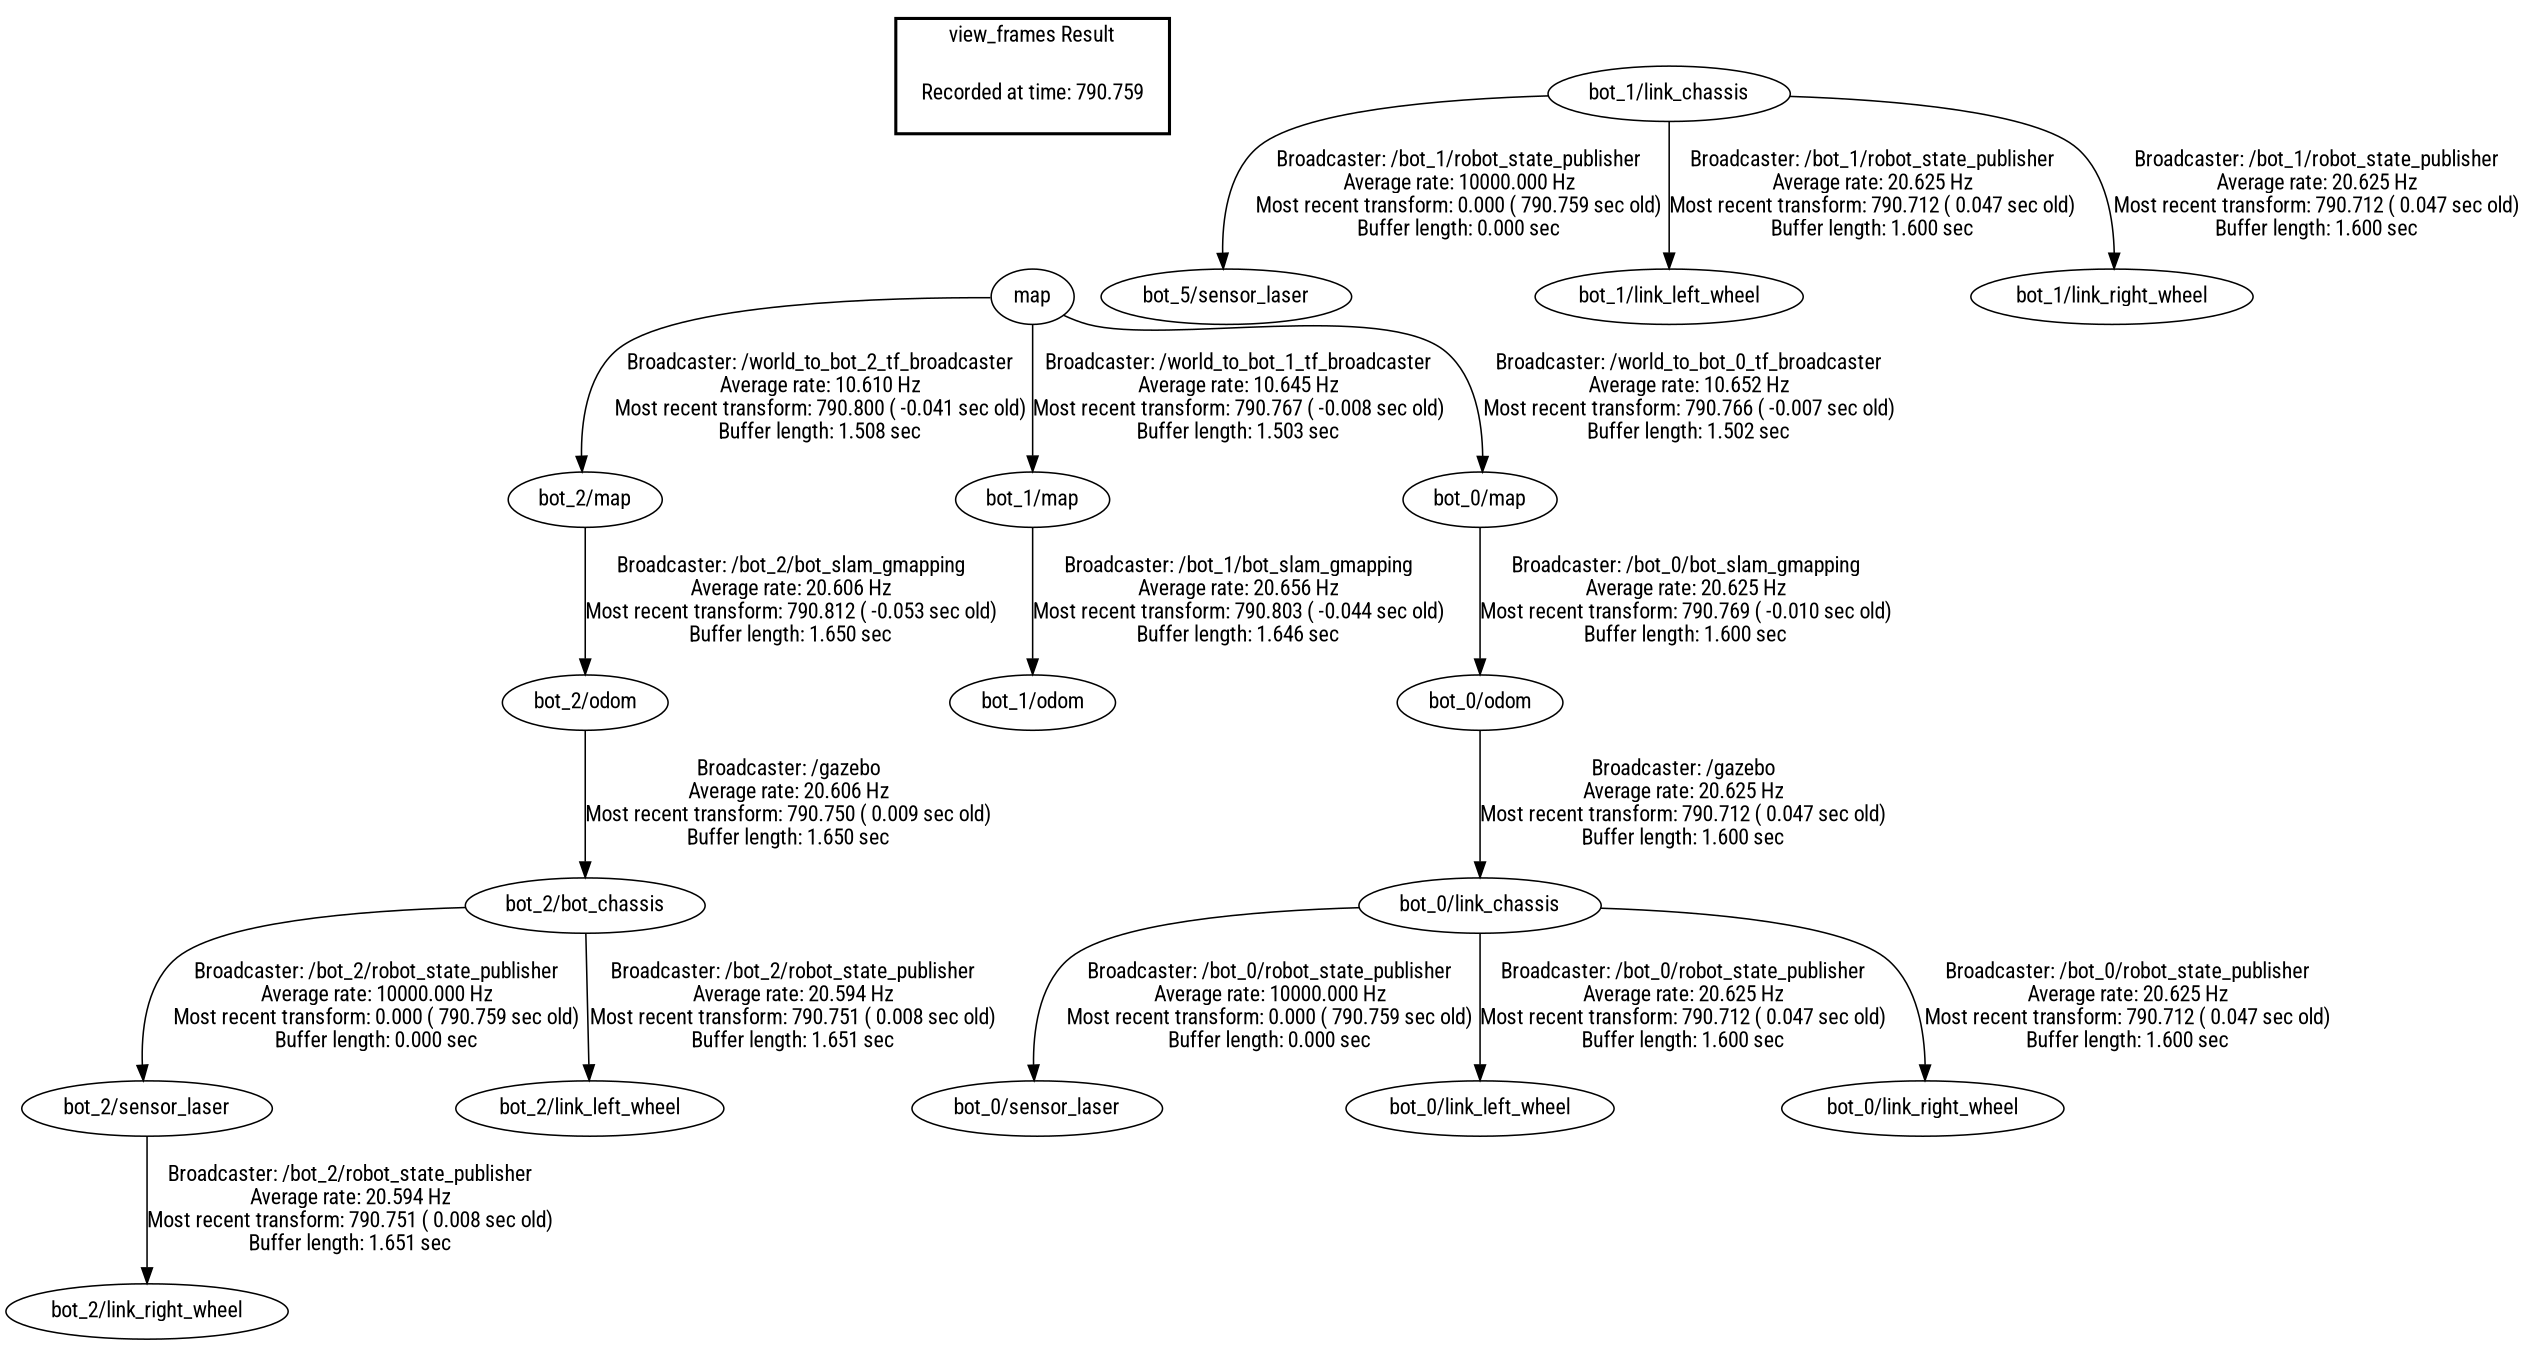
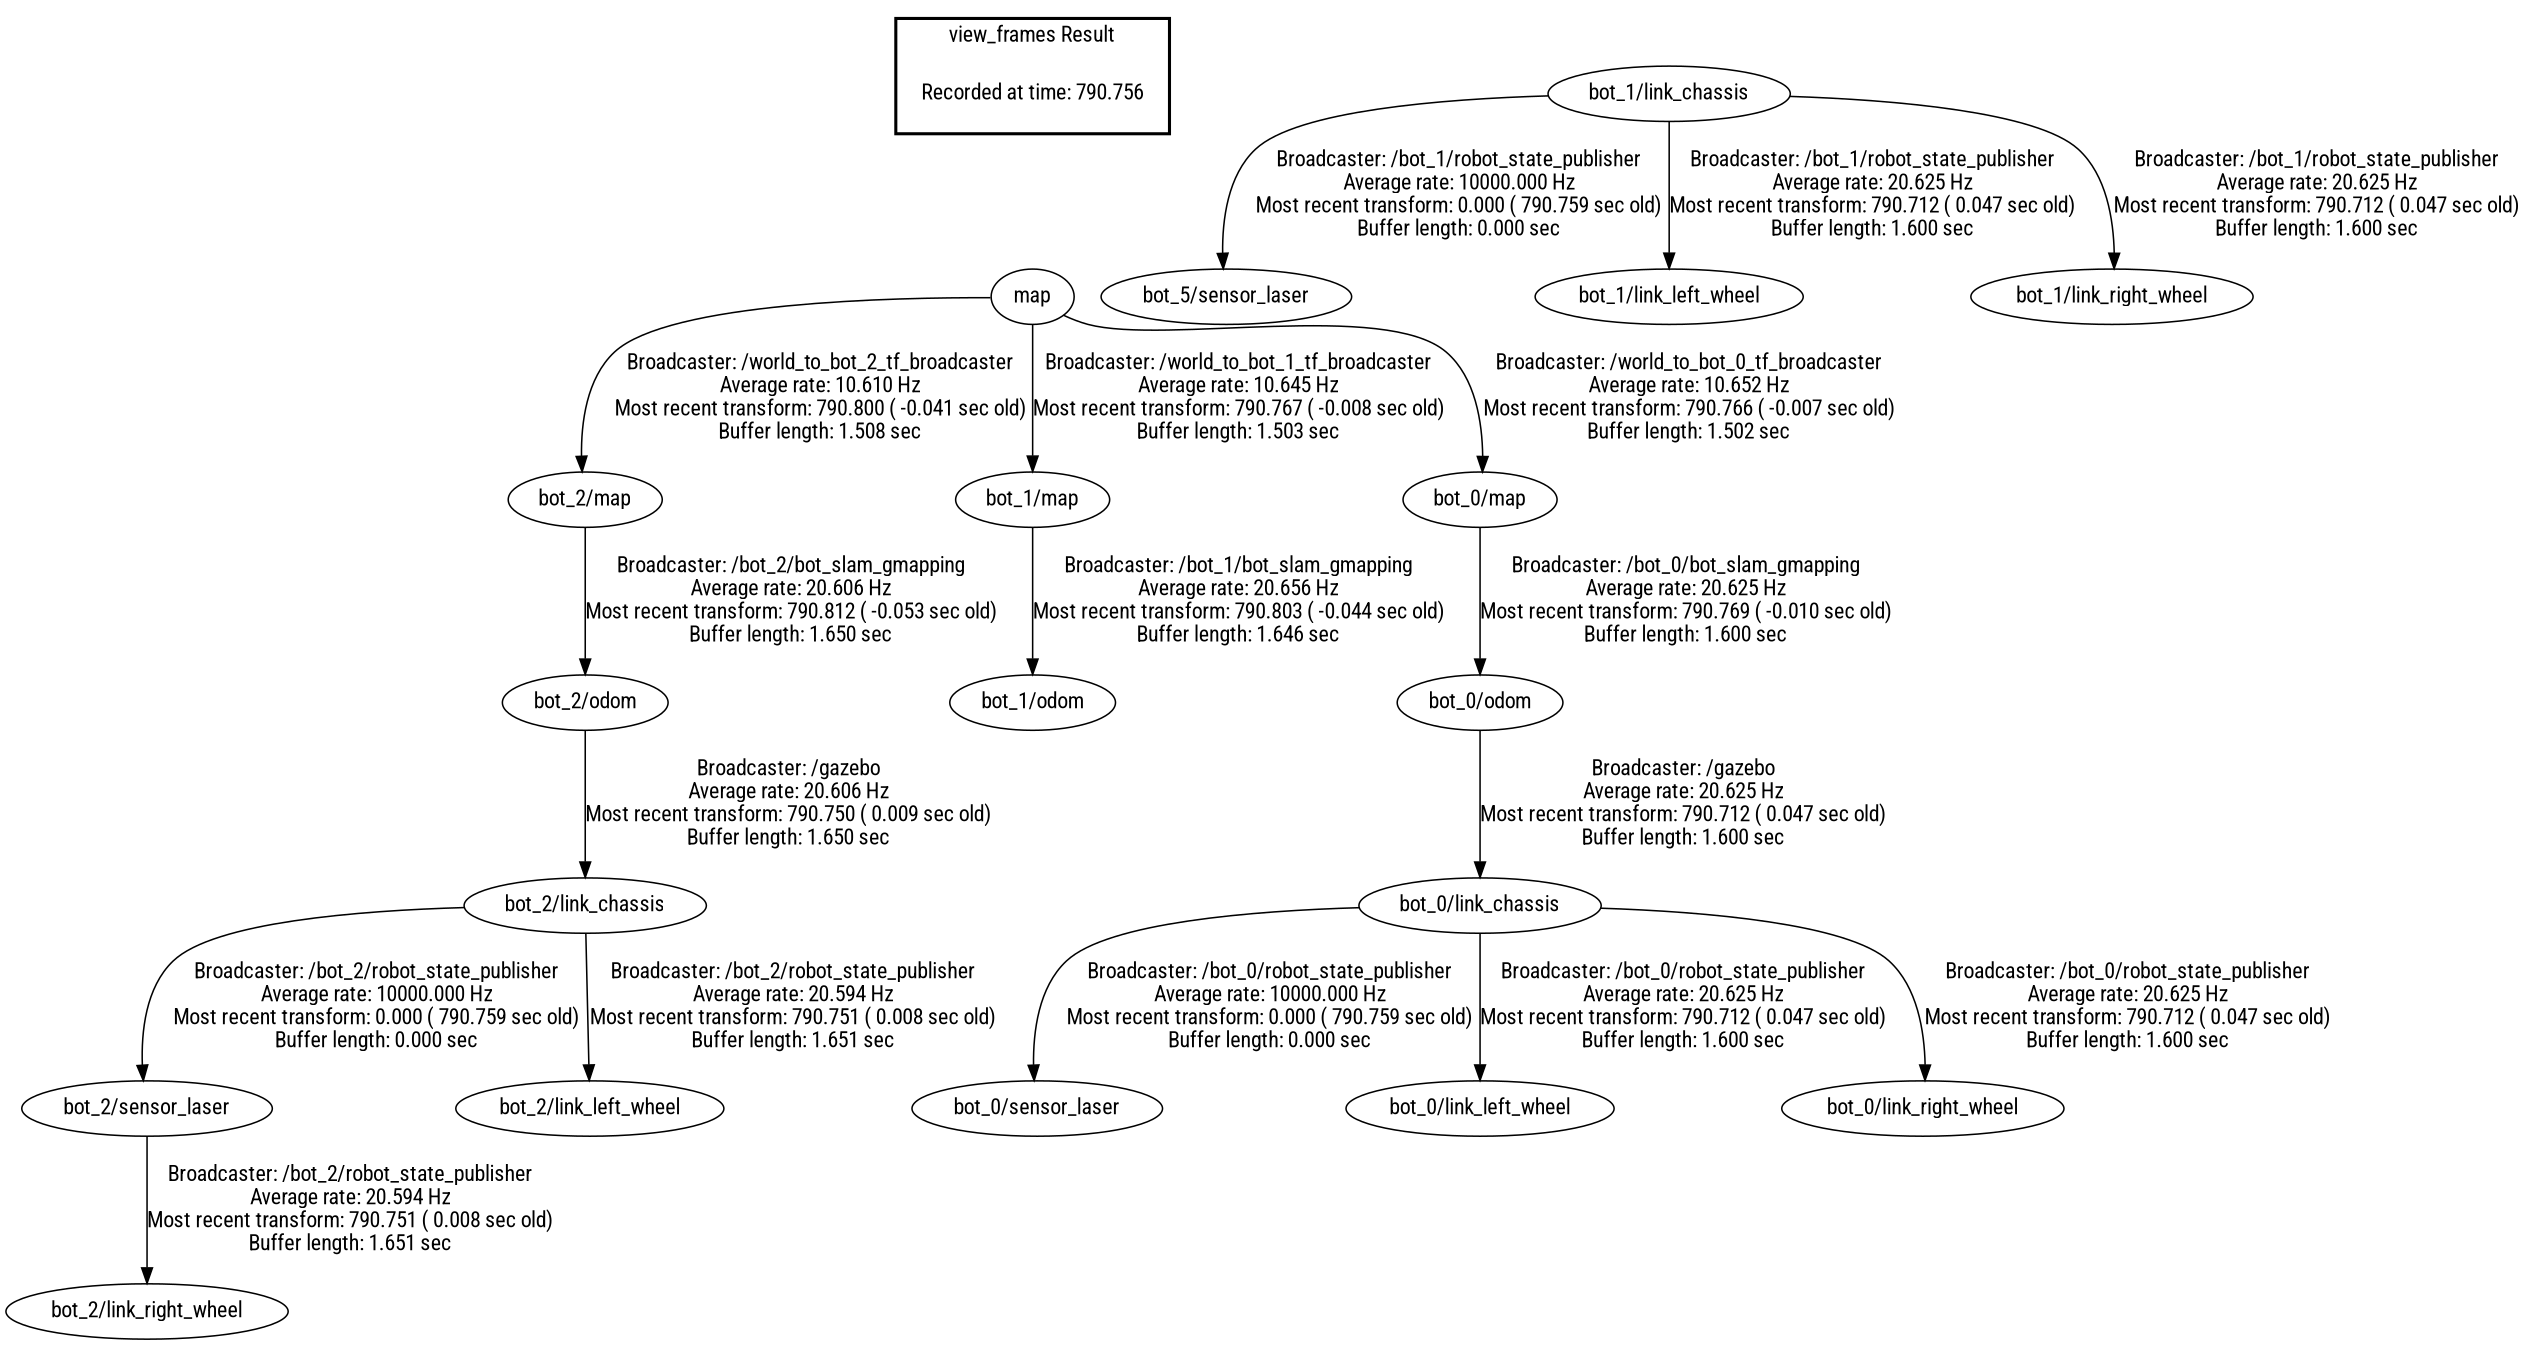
(1033, 94) -> (1033, 94)
(585, 906) -> (585, 906)
